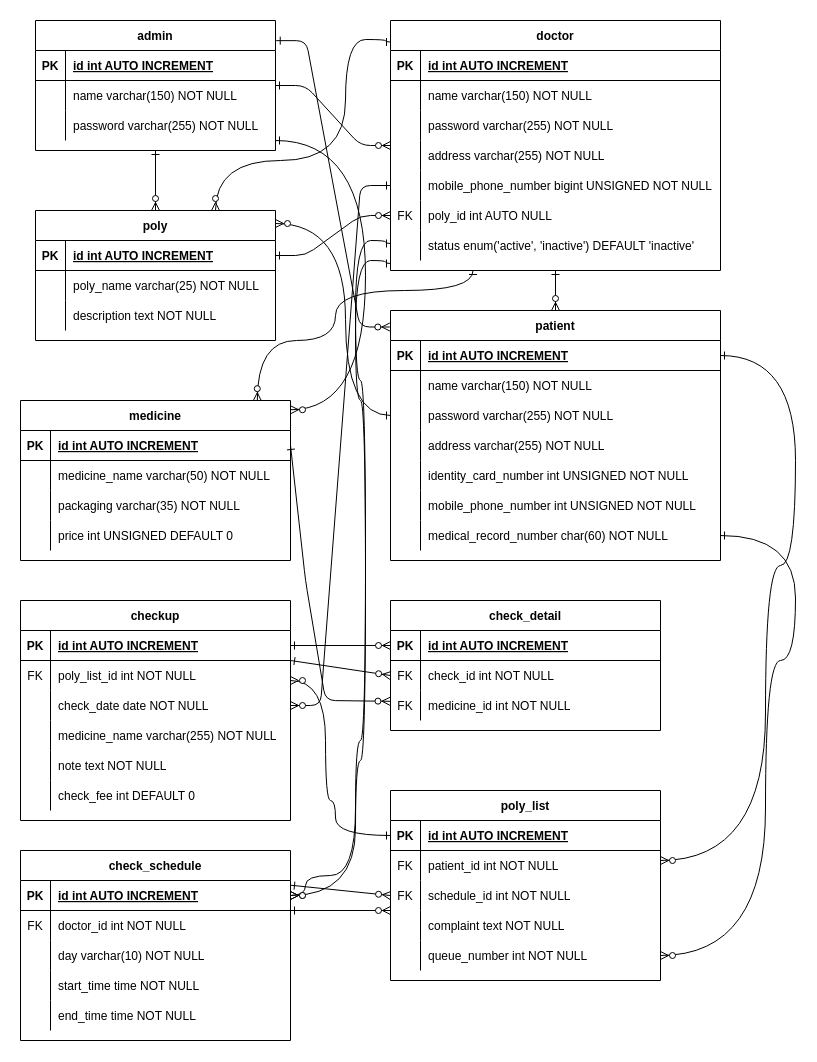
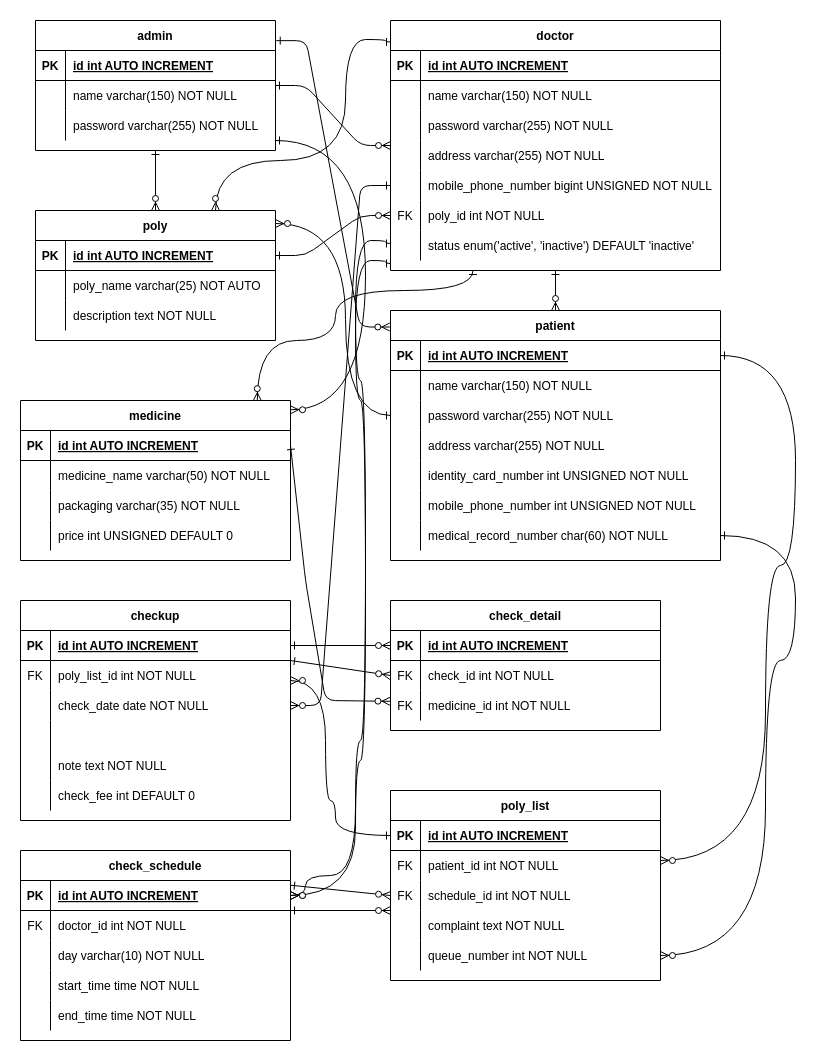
(489, 216) -> (486, 216)
(168, 286) -> (168, 286)
(171, 736) -> none
